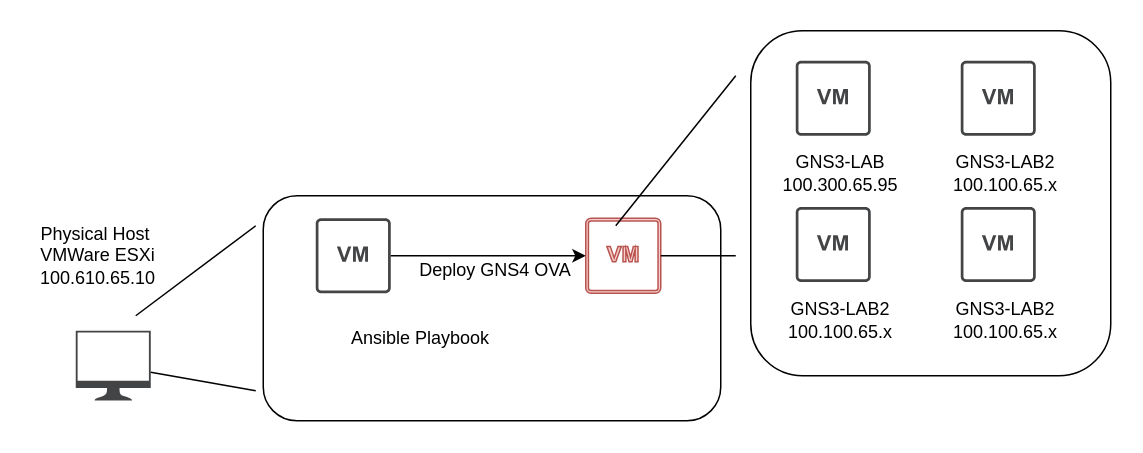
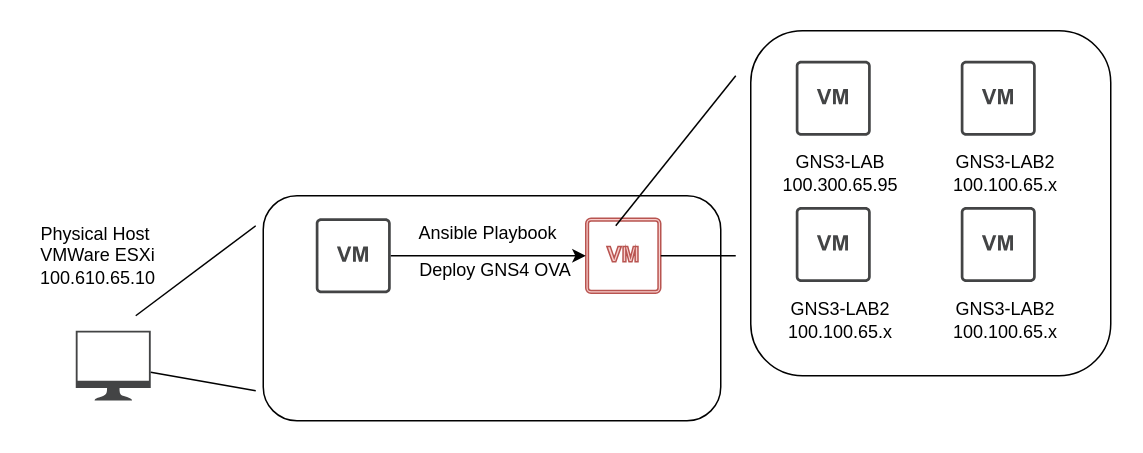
(421, 338) -> (488, 233)
